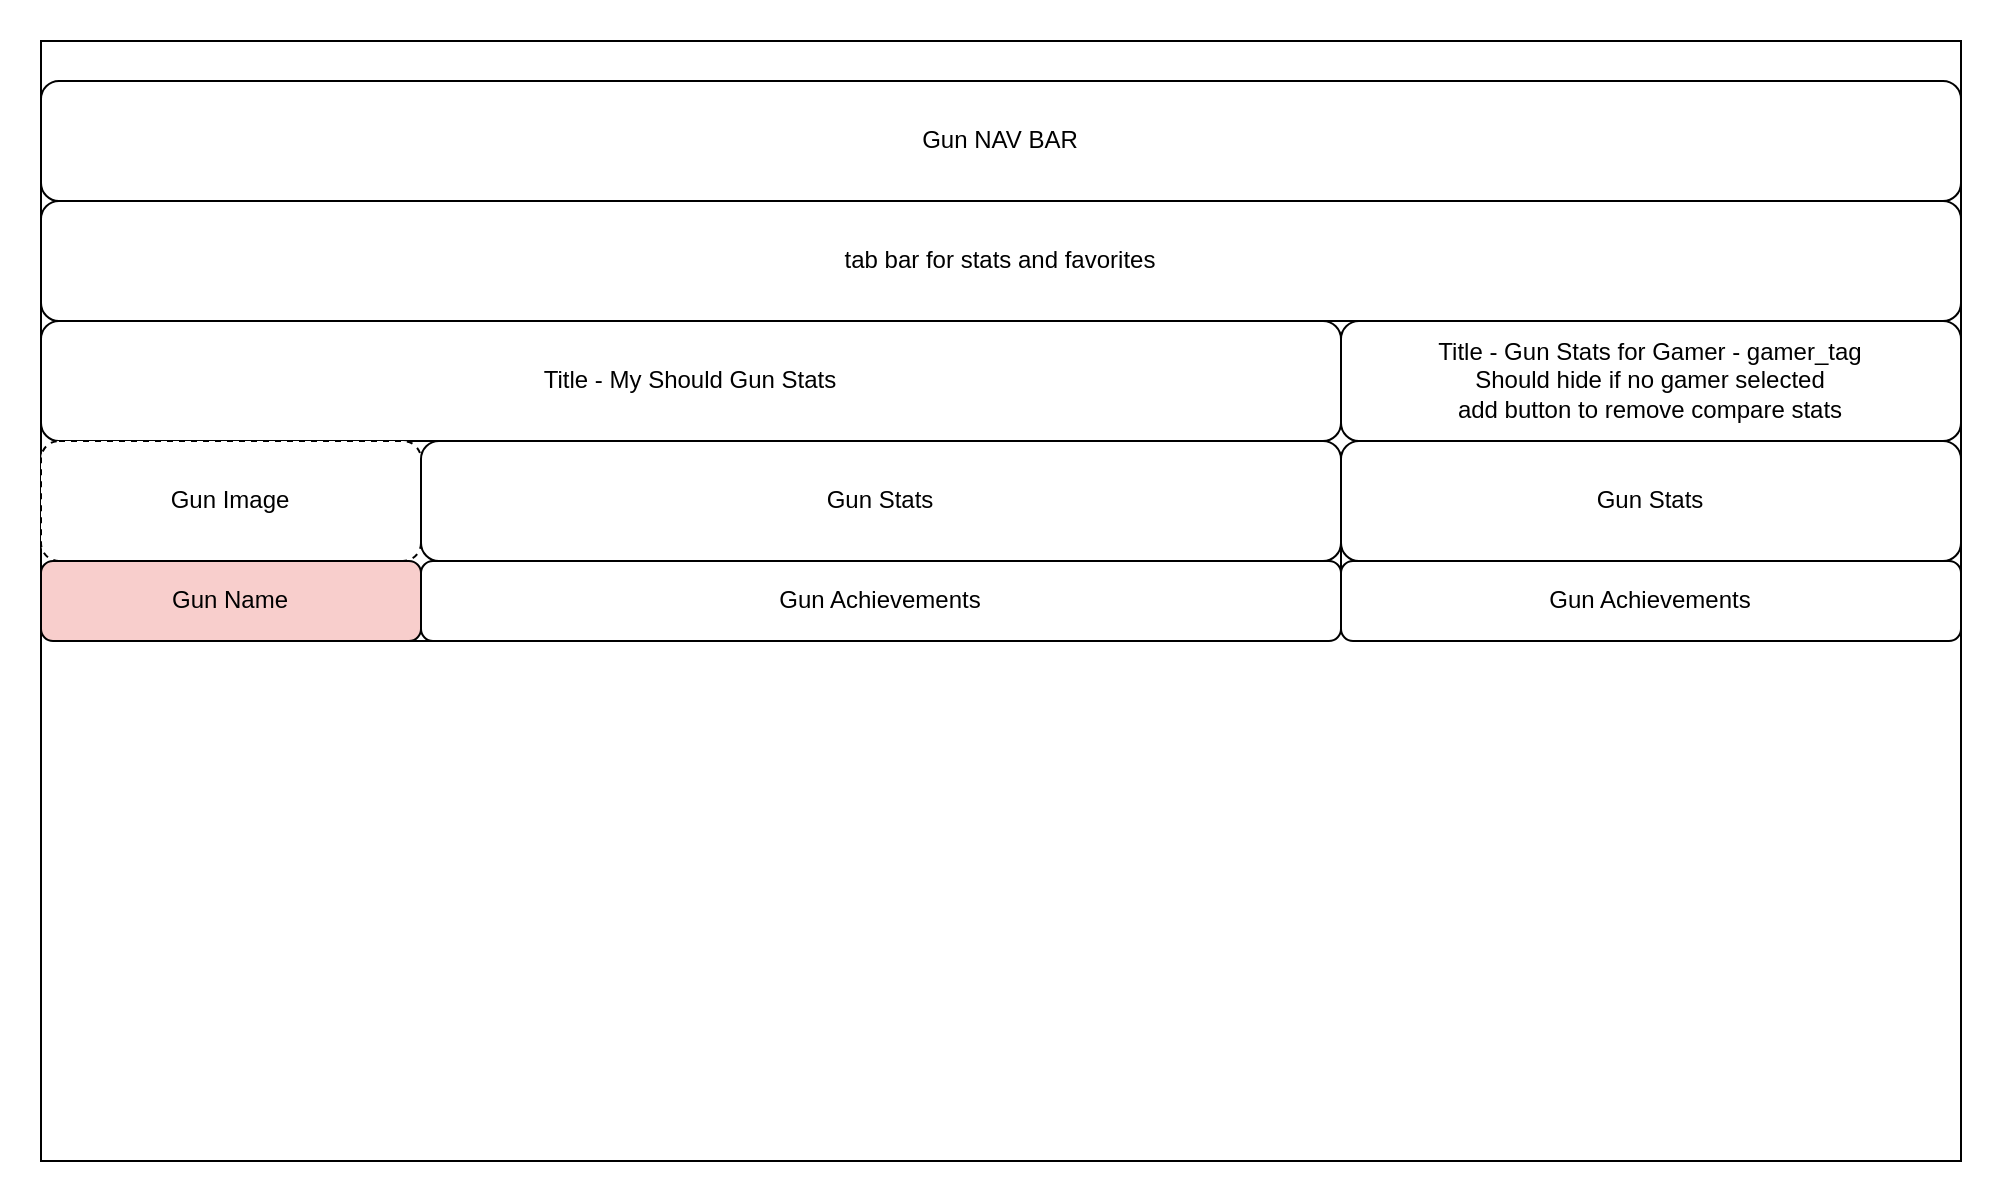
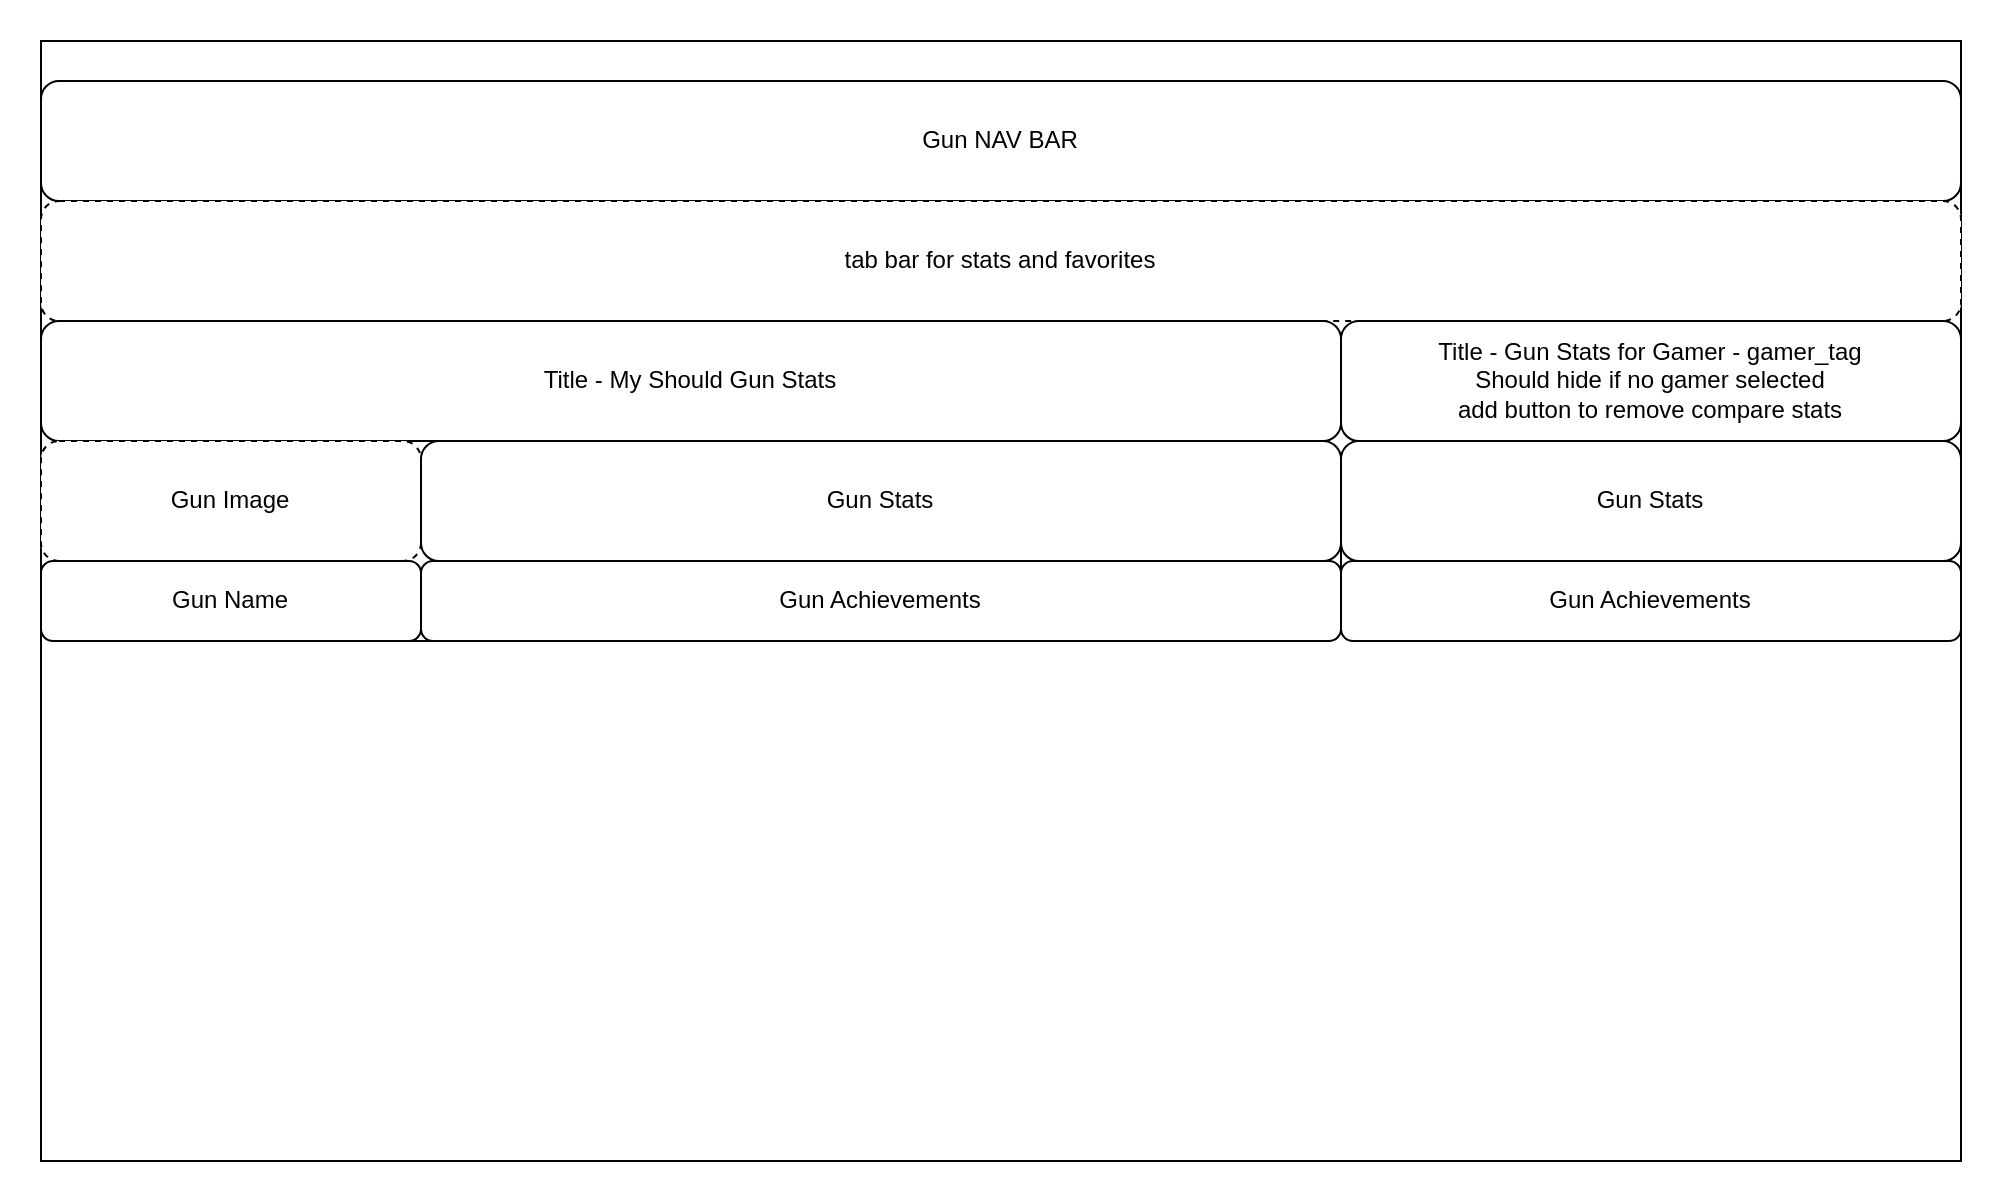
(1001, 261) -> (1001, 261)
(231, 601) -> (231, 601)
